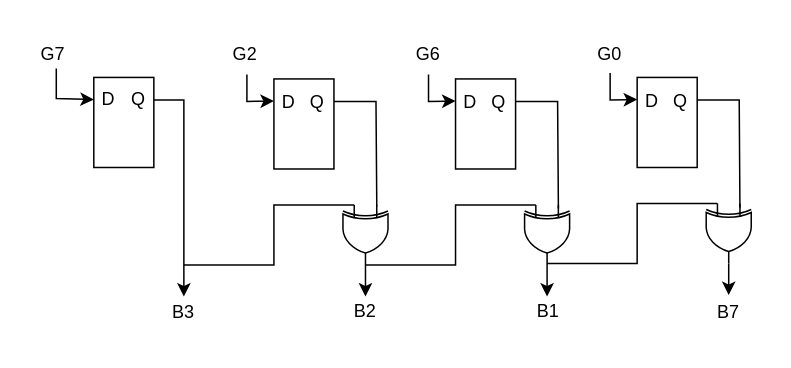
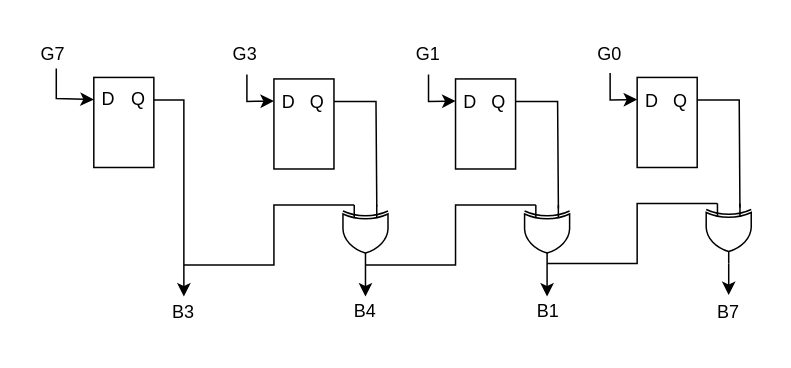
(245, 55) -> (245, 55)
(428, 55) -> (428, 55)
(365, 311) -> (365, 311)
